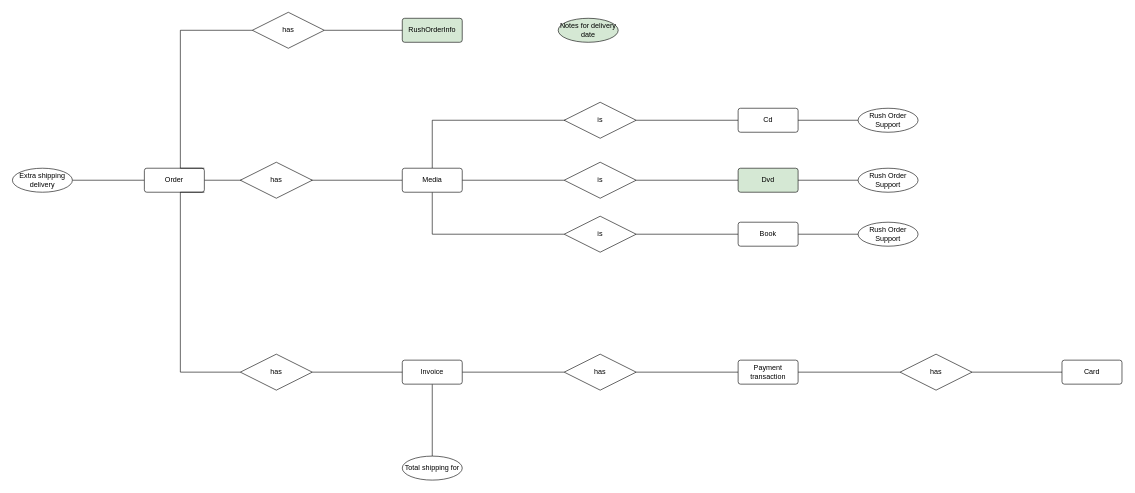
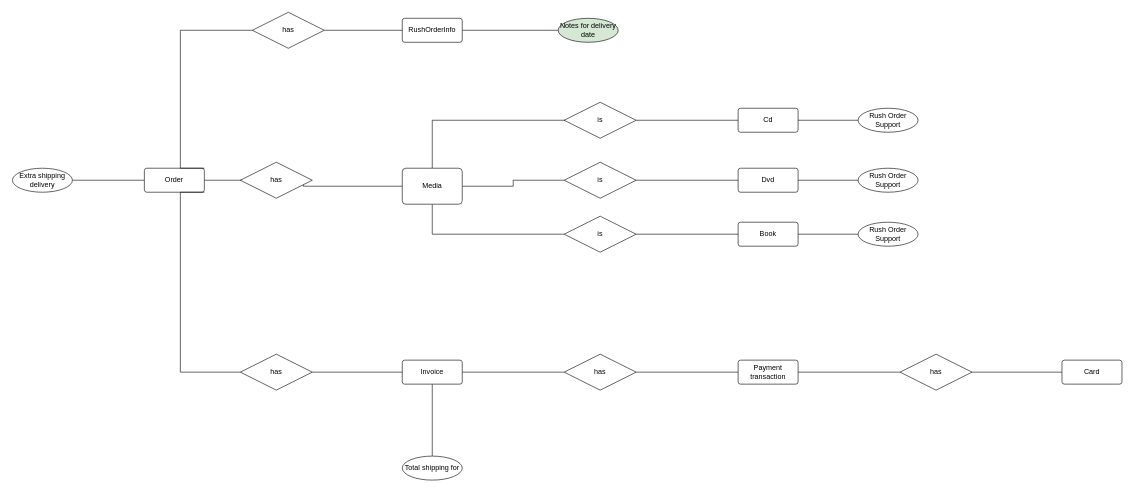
(432, 30) -> (432, 30)
none -> (510, 30)
(432, 180) -> (432, 186)
(768, 180) -> (768, 180)
